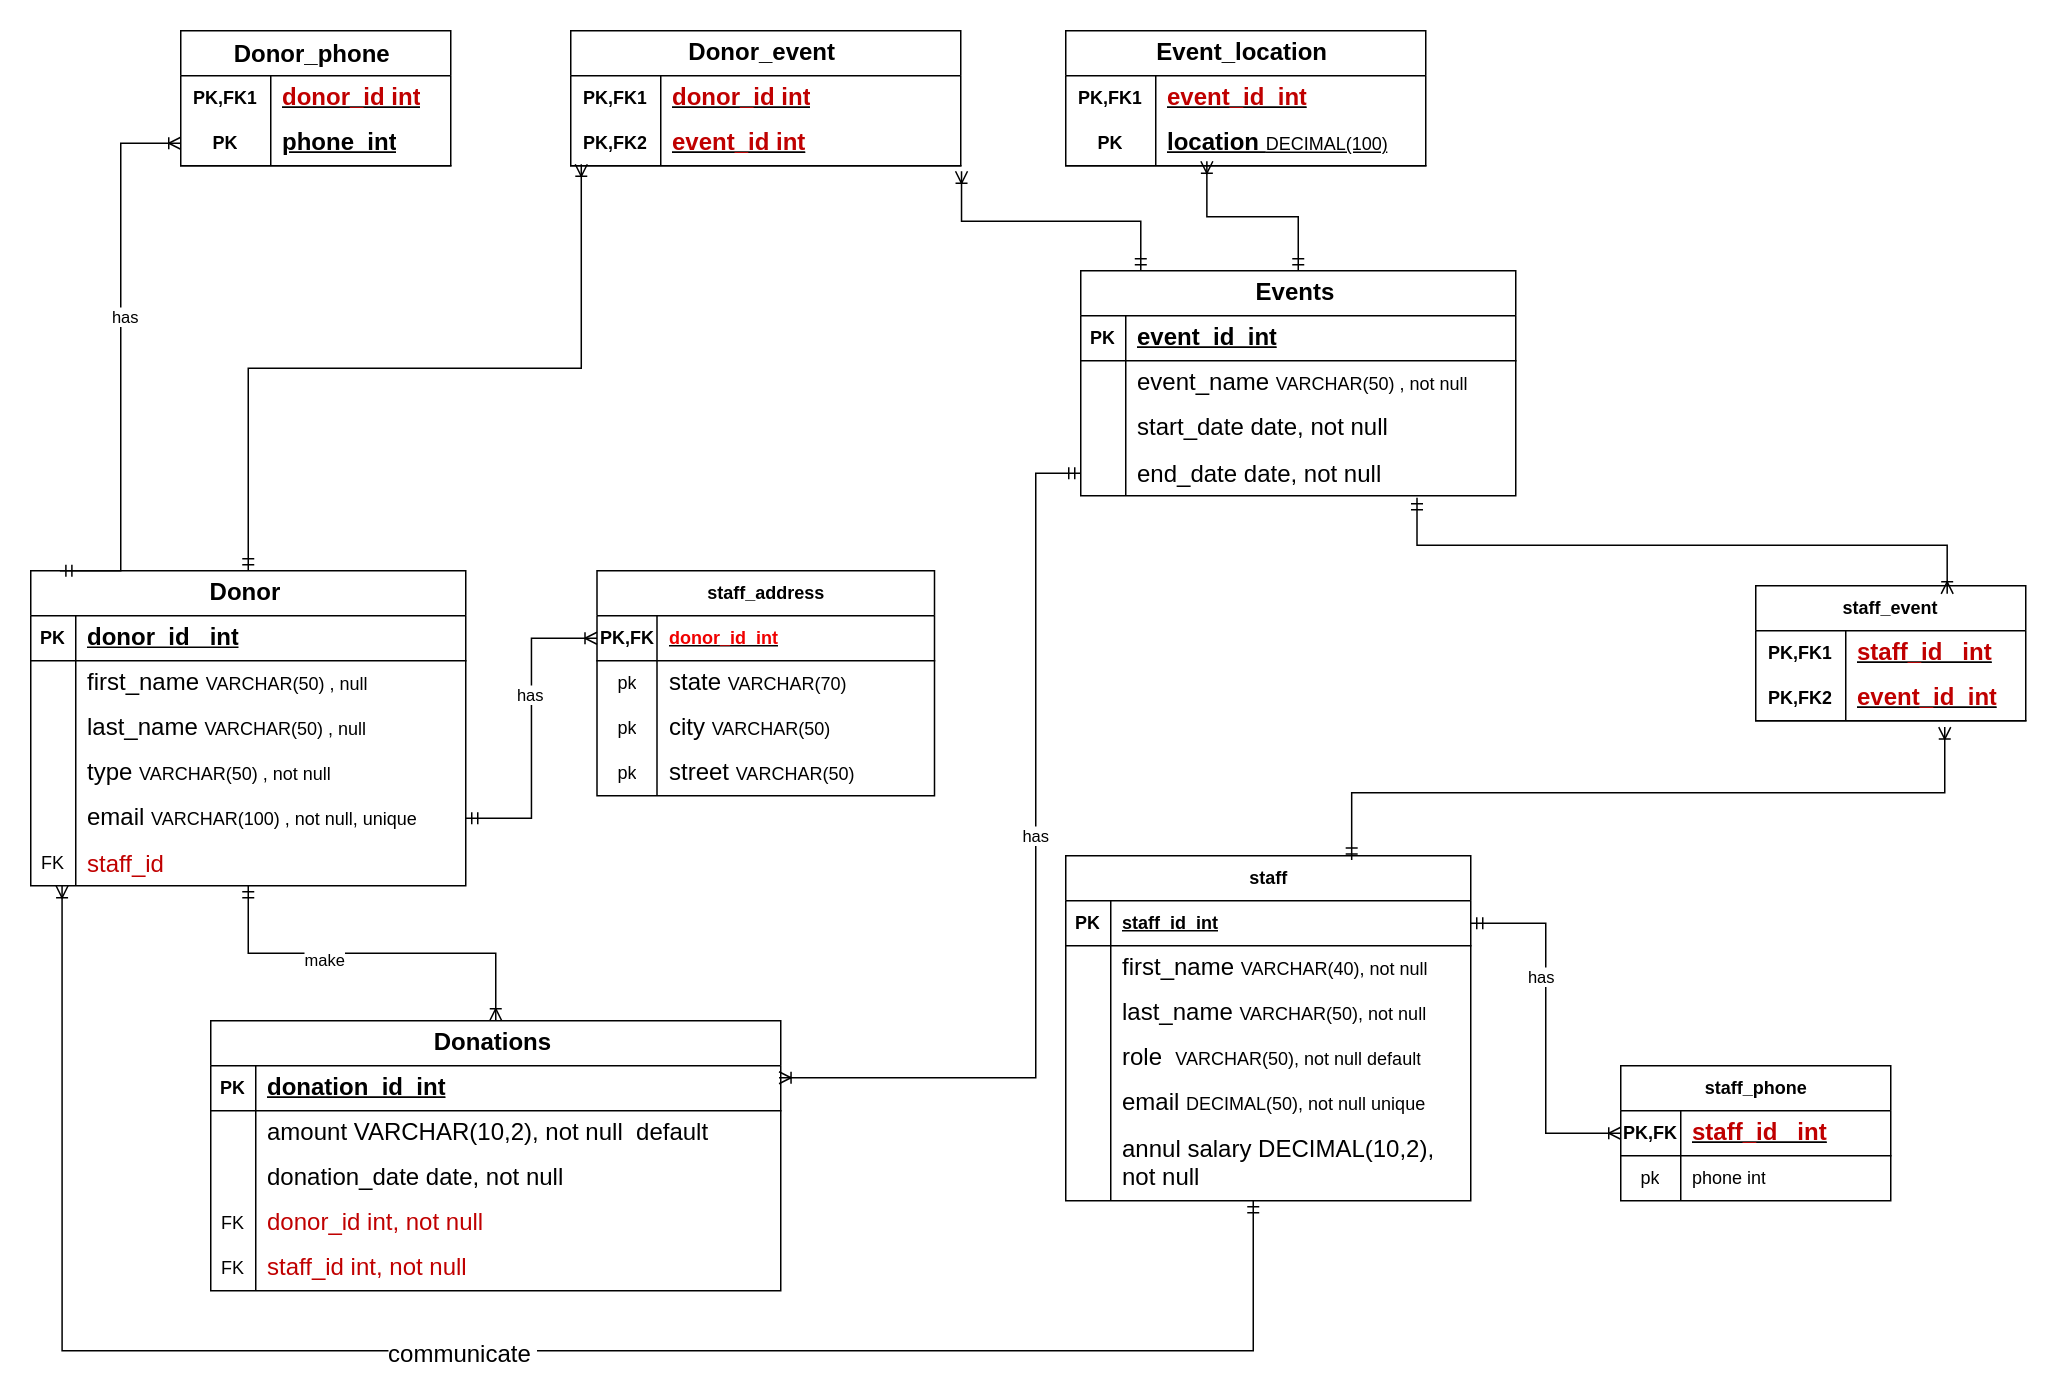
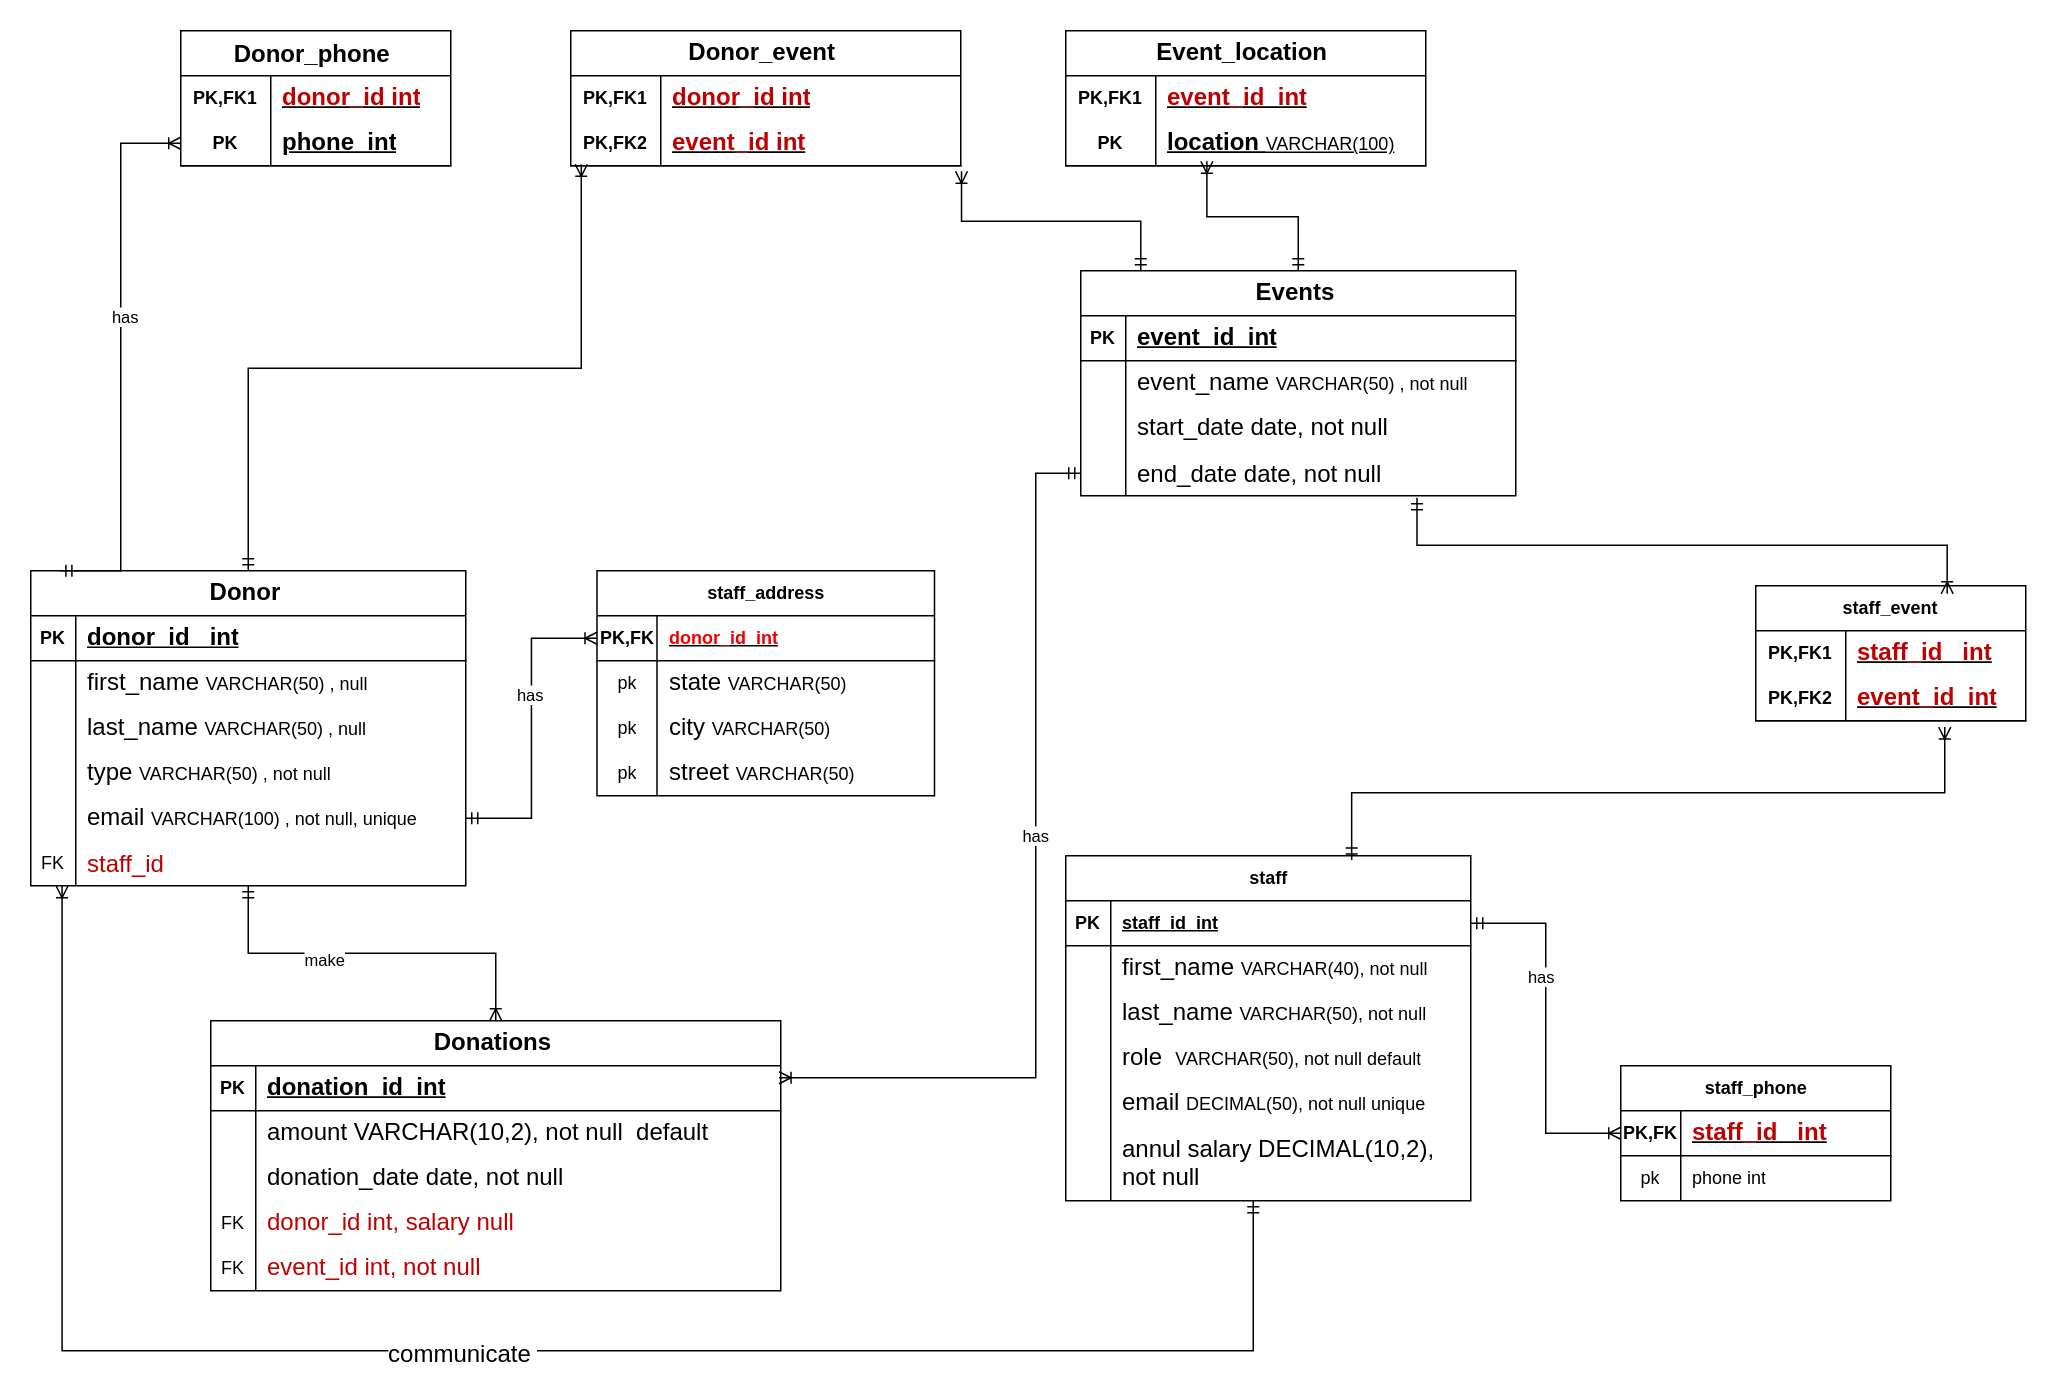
(1269, 143) -> (1269, 143)
(755, 683) -> (755, 683)
(360, 1223) -> (373, 1223)
(360, 1268) -> (360, 1268)
